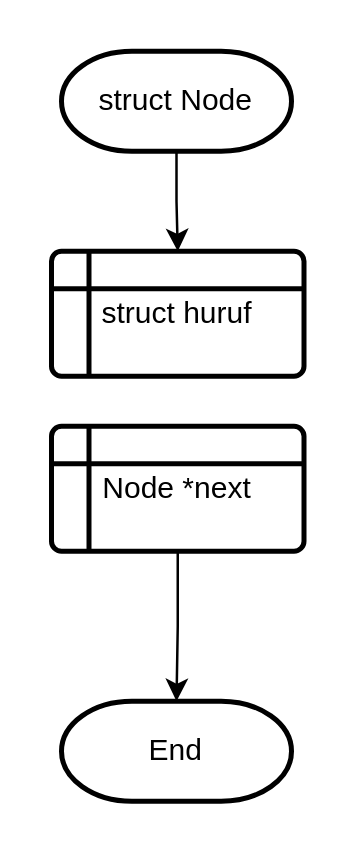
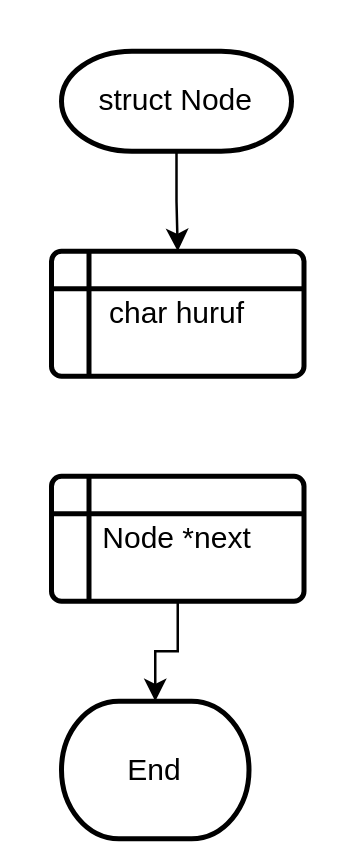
(178, 314) -> (178, 314)
(178, 489) -> (178, 539)
(176, 751) -> (155, 770)
